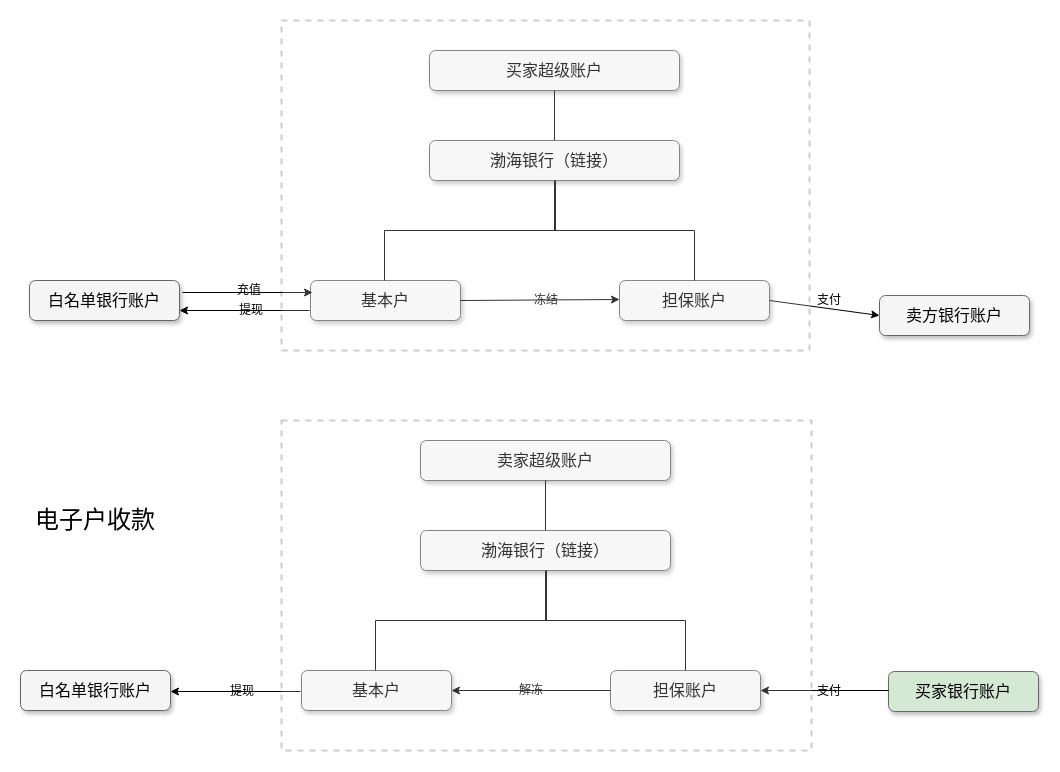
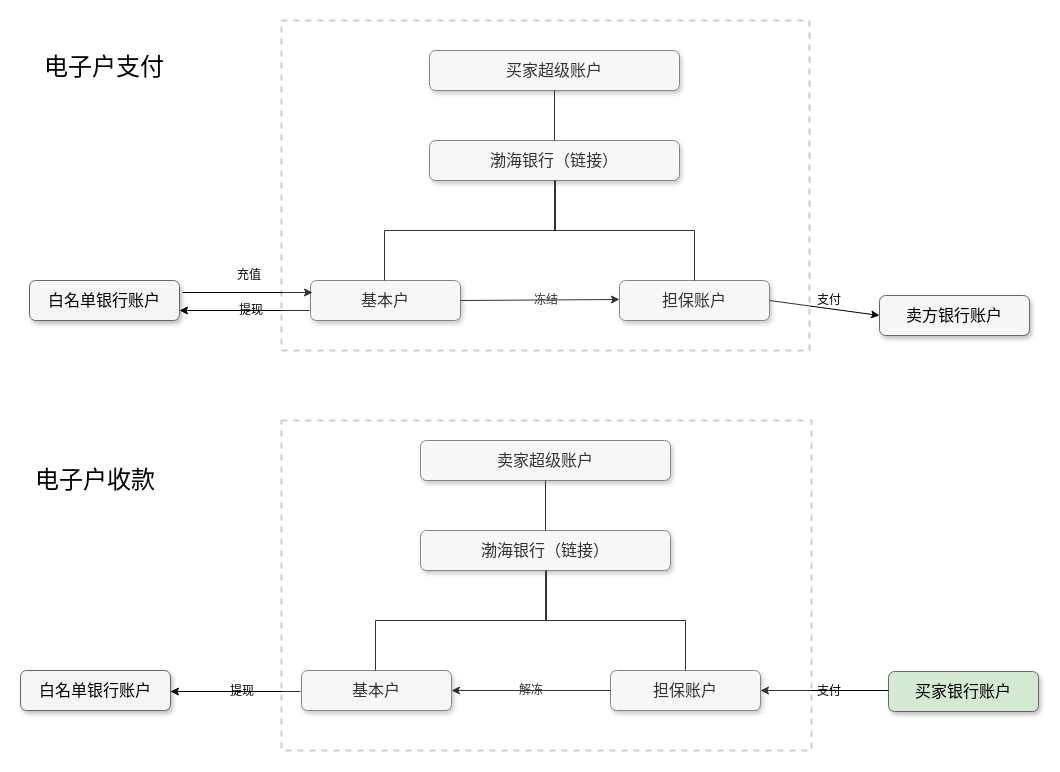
none -> (105, 68)
(250, 291) -> (250, 276)
(96, 521) -> (96, 481)
